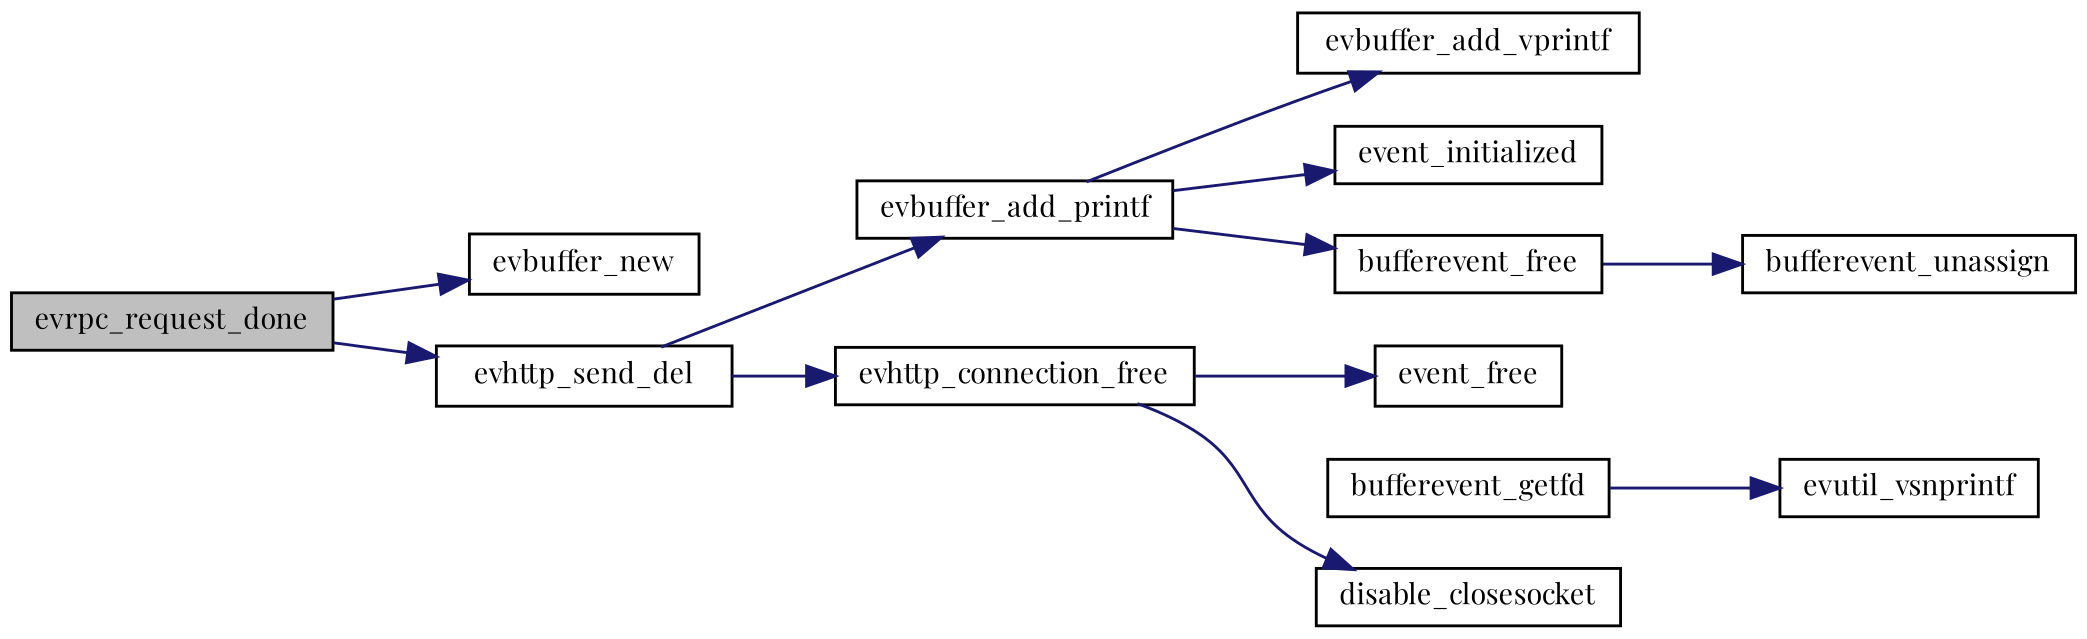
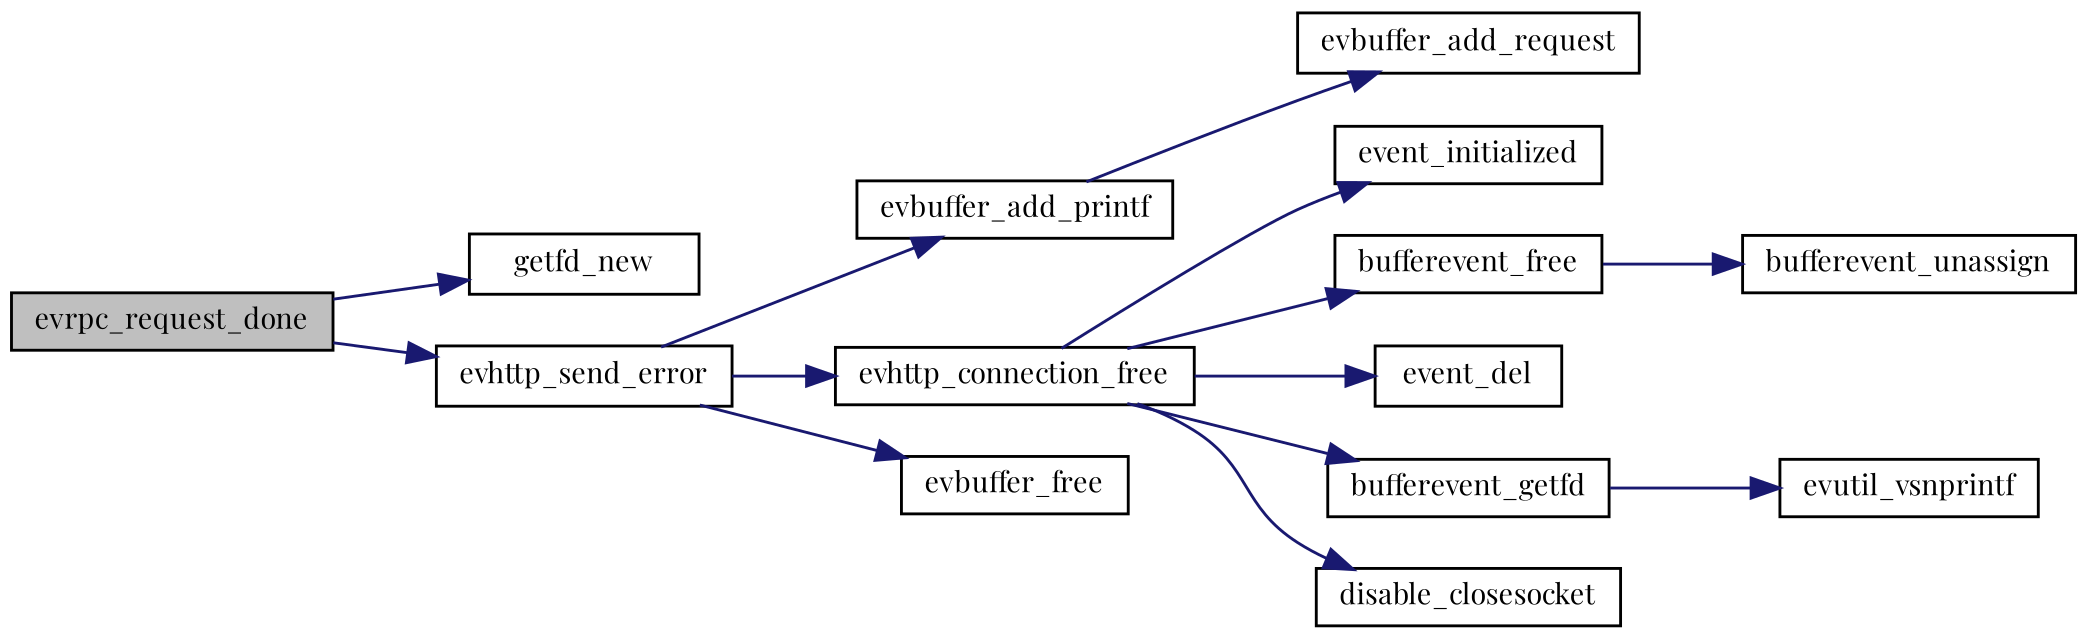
(1468, 43) -> (1468, 43)
(1239, 183) -> (1198, 265)
(1239, 237) -> (1227, 324)
(584, 264) -> (584, 264)
(584, 376) -> (584, 376)
(1468, 376) -> (1468, 376)
none -> (1227, 429)
none -> (1015, 485)
